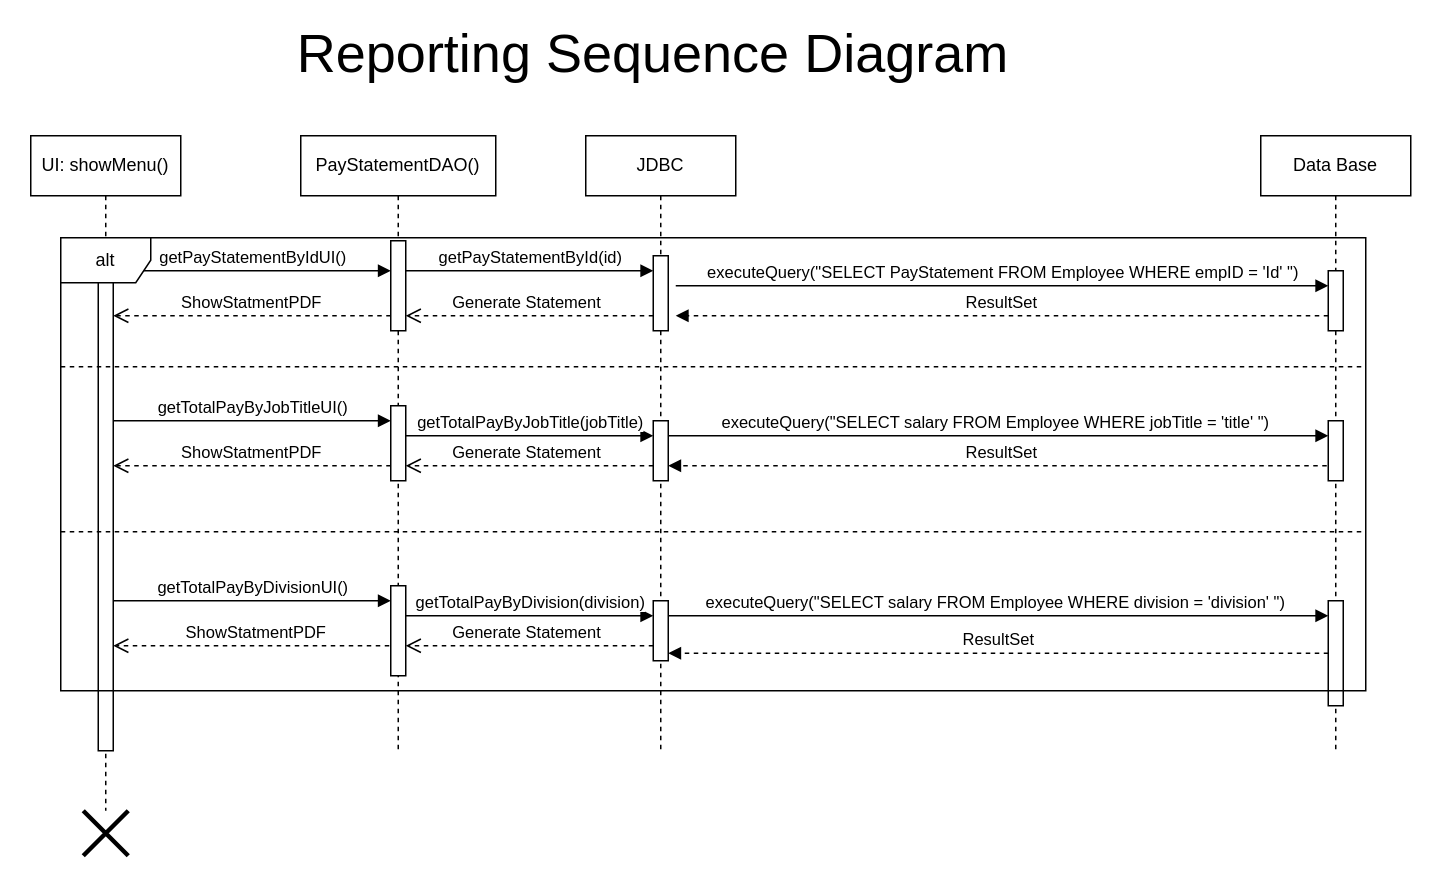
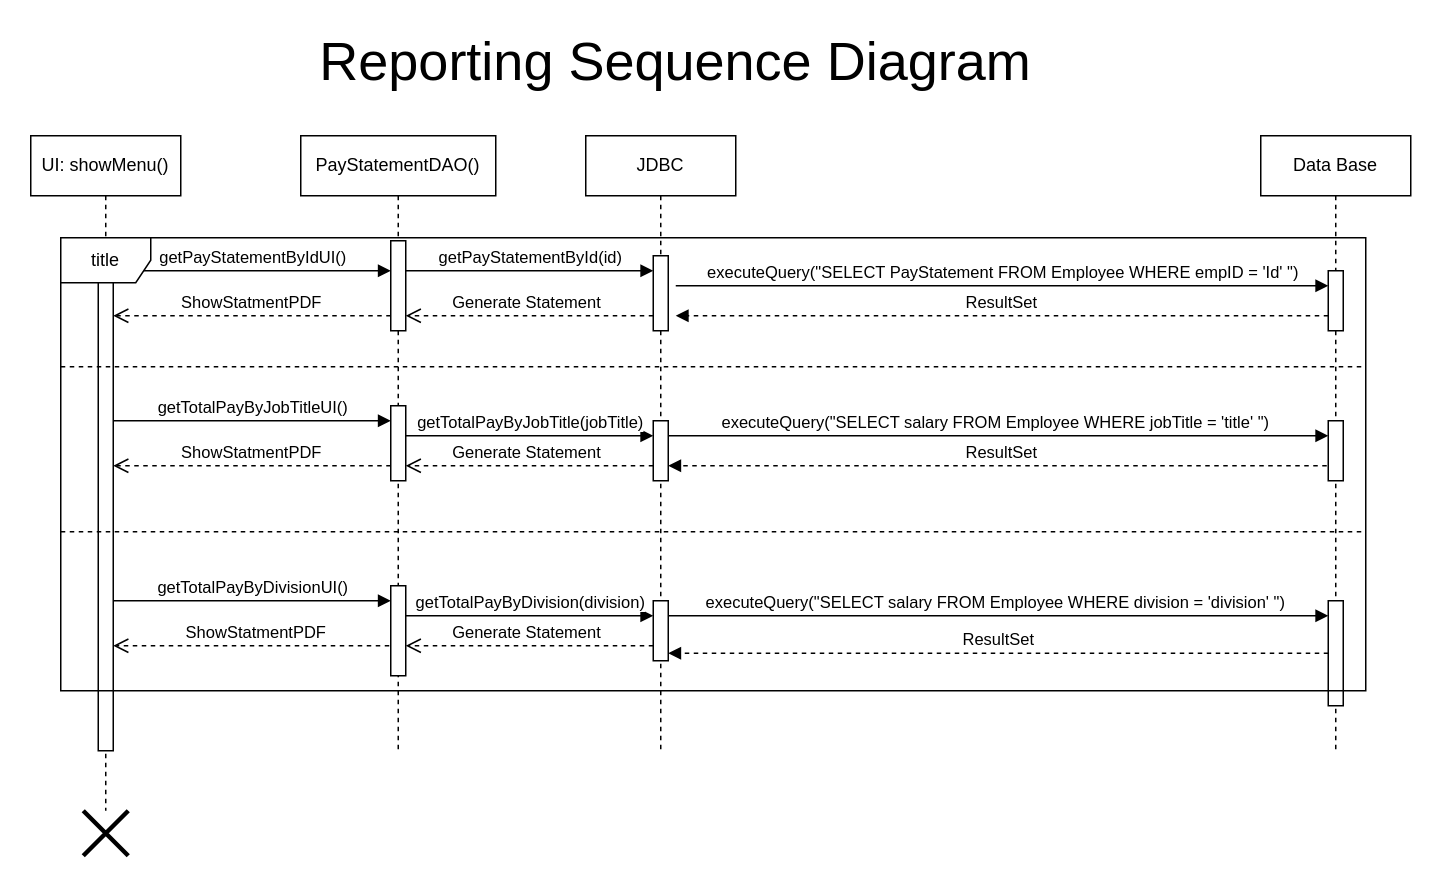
(661, 53) -> (683, 61)
(106, 260) -> (106, 260)
